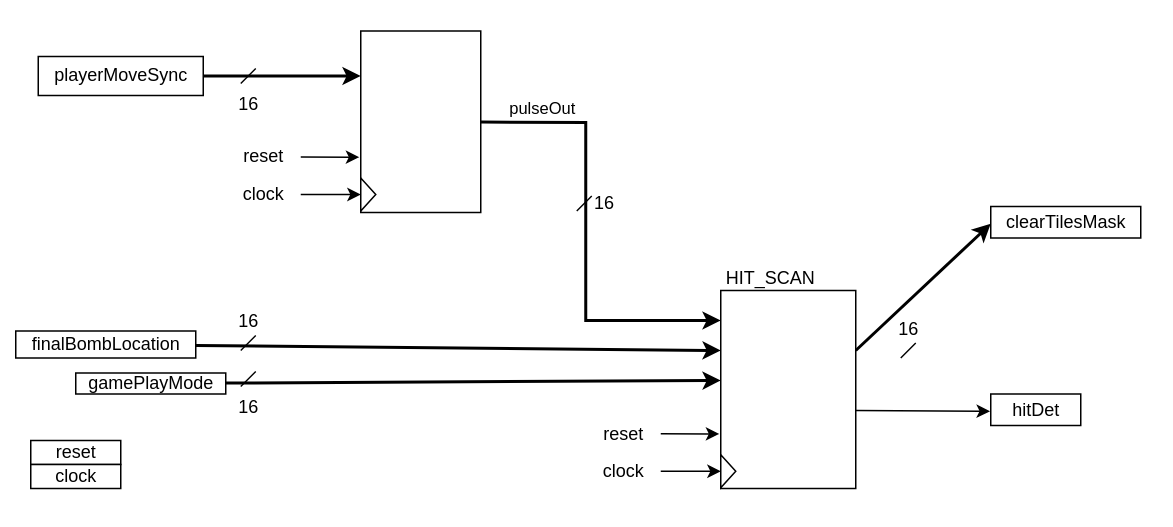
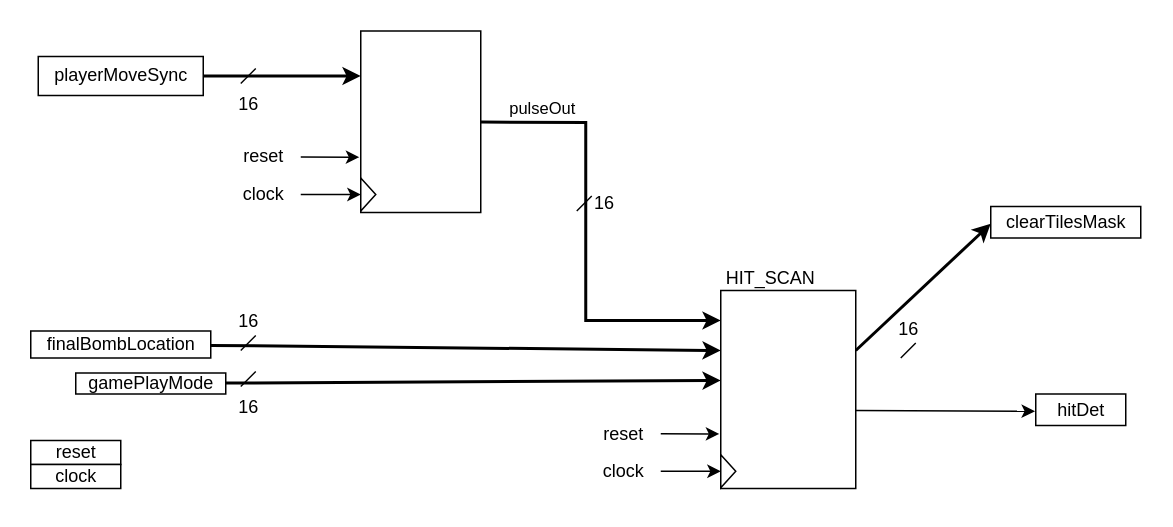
(106, 344) -> (121, 344)
(1036, 410) -> (1081, 410)
